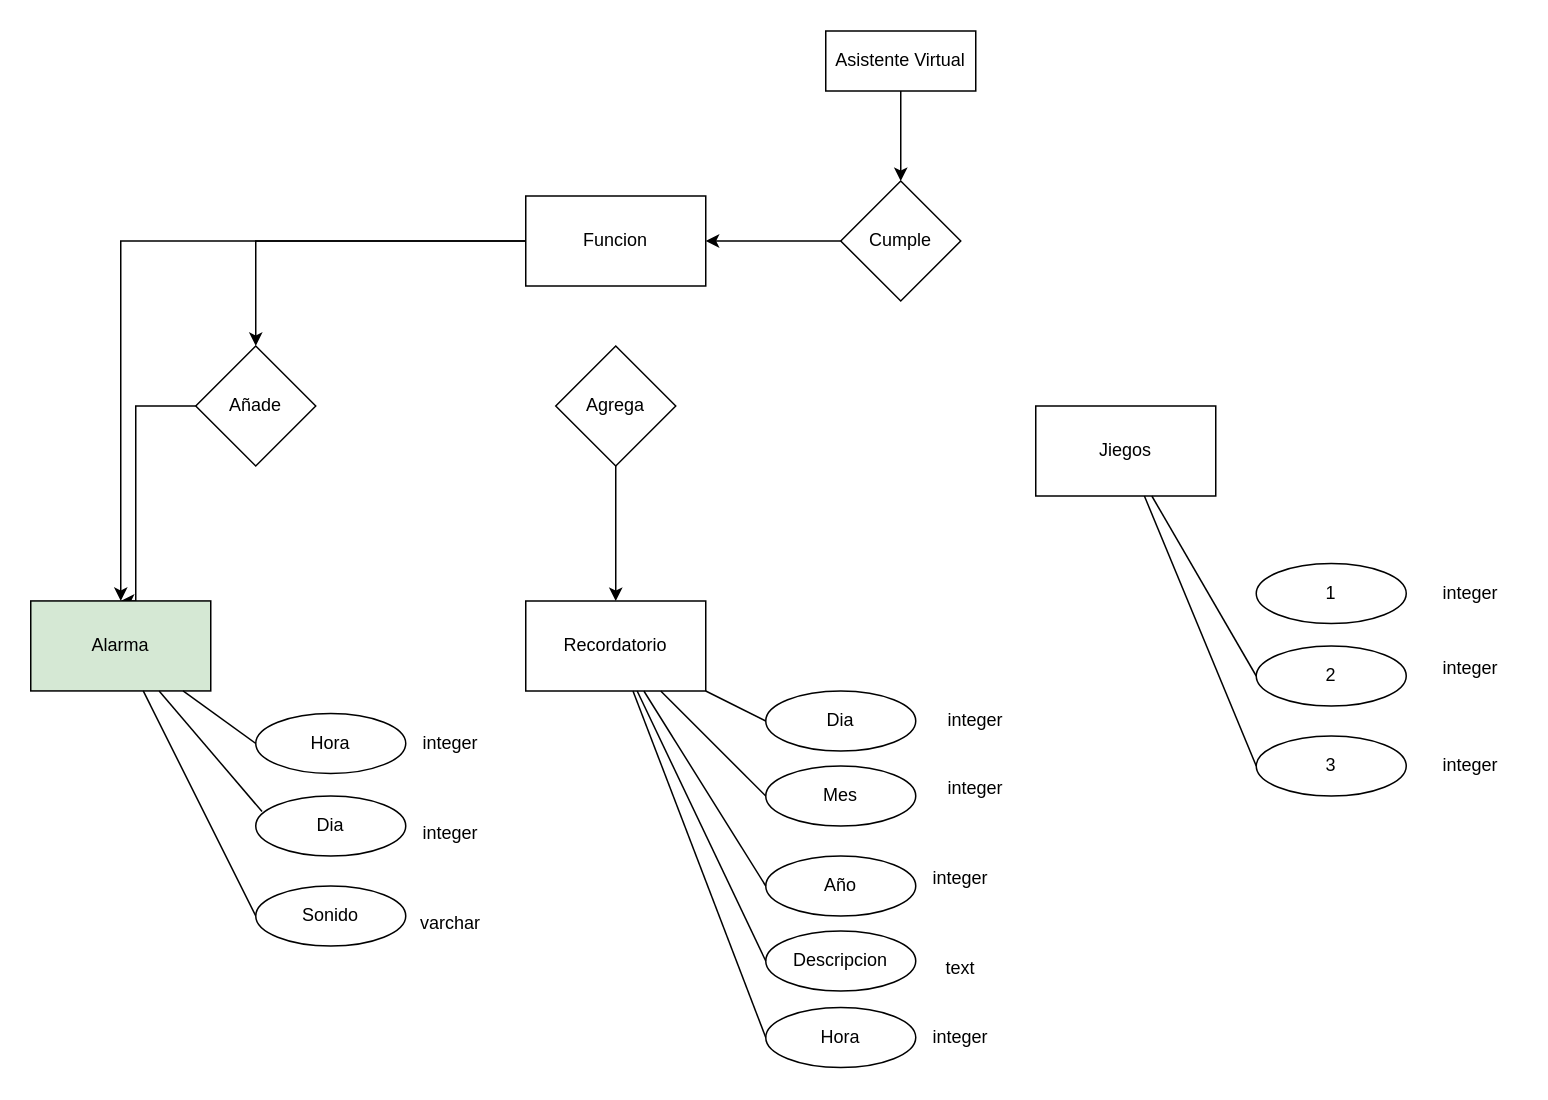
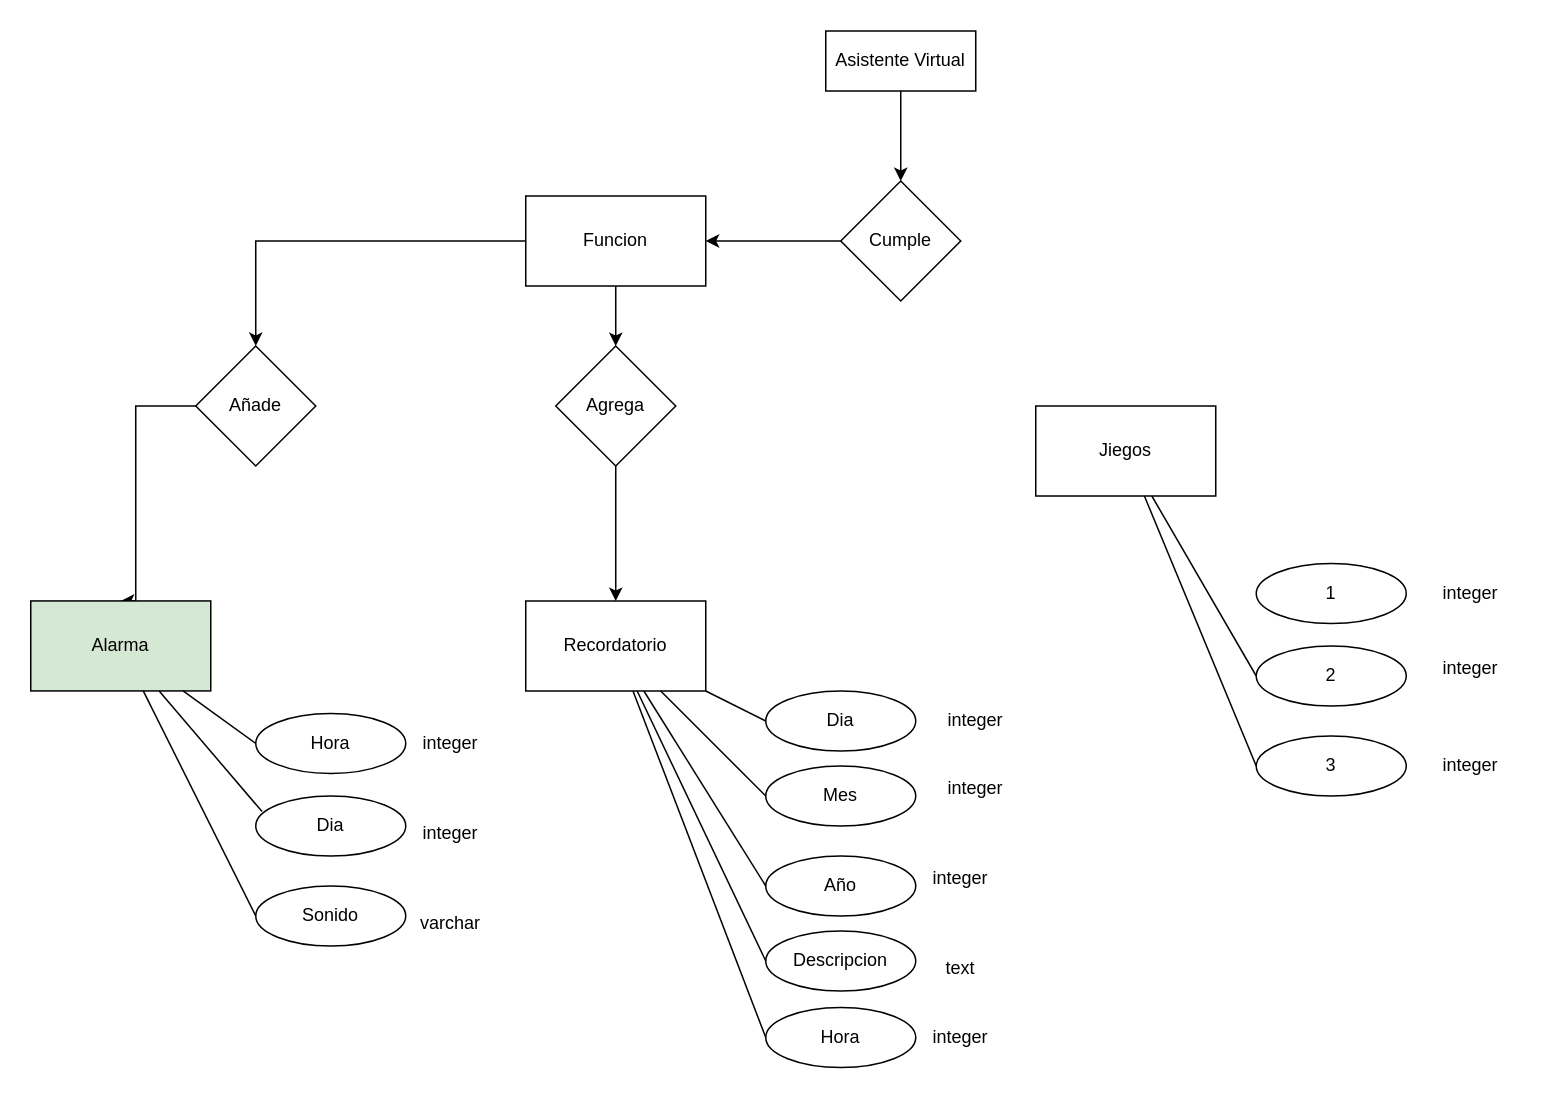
(121, 350) -> (616, 311)
